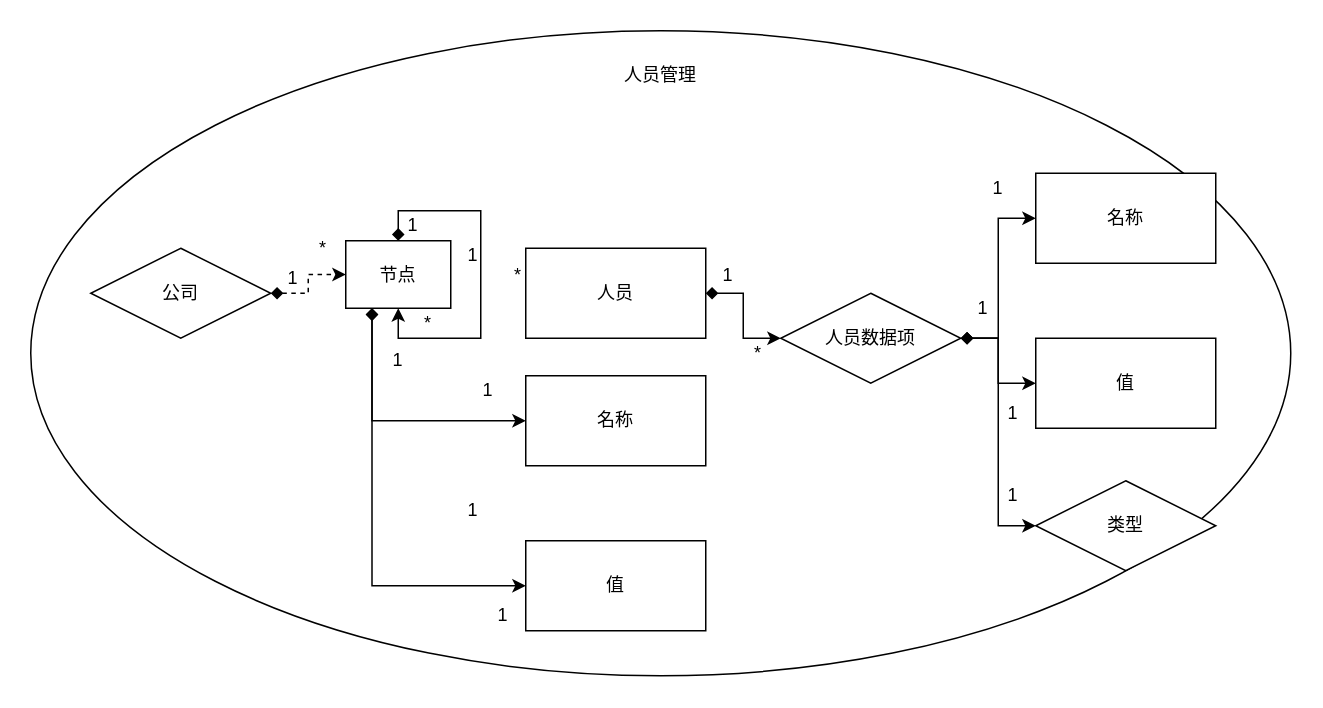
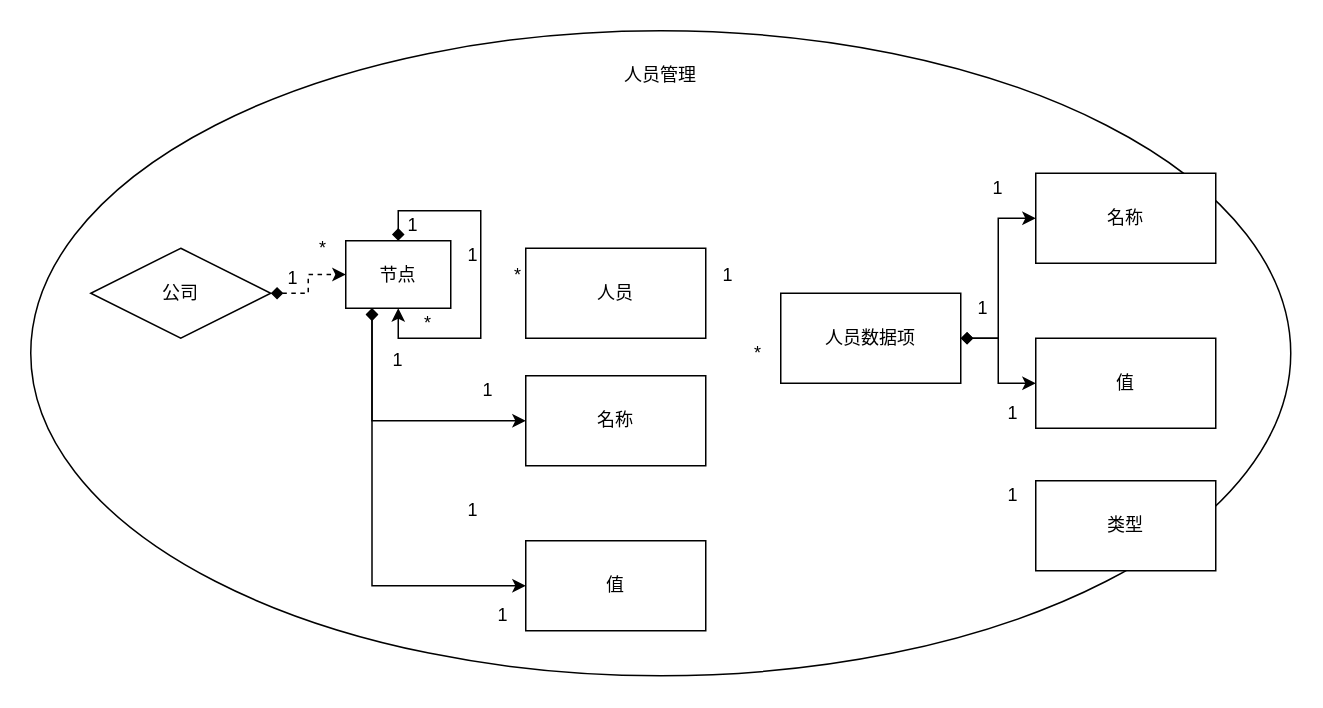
(743, 316) -> none
(871, 338) -> (871, 338)
(998, 470) -> none
(1126, 526) -> (1126, 526)
